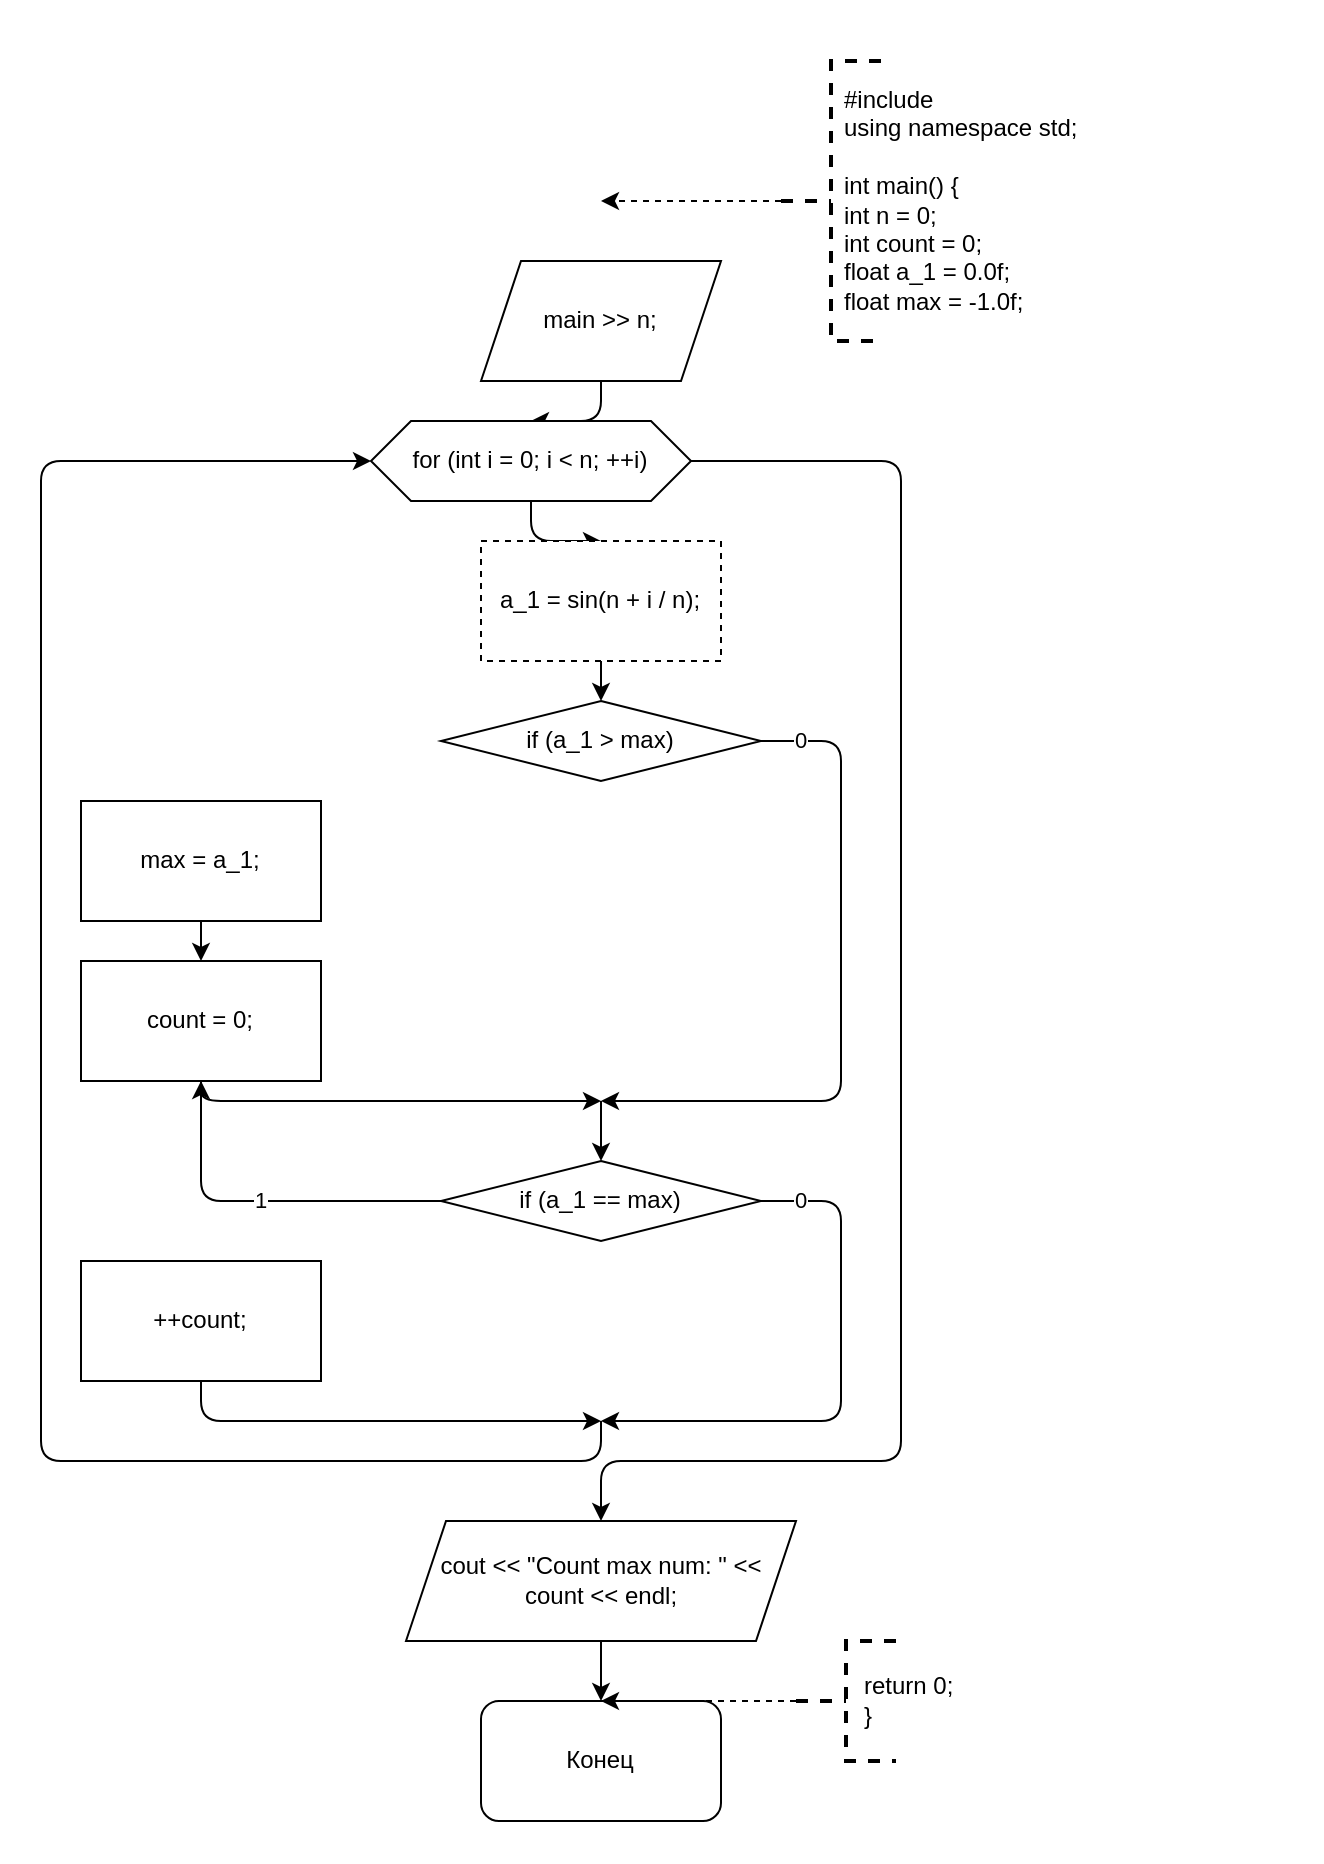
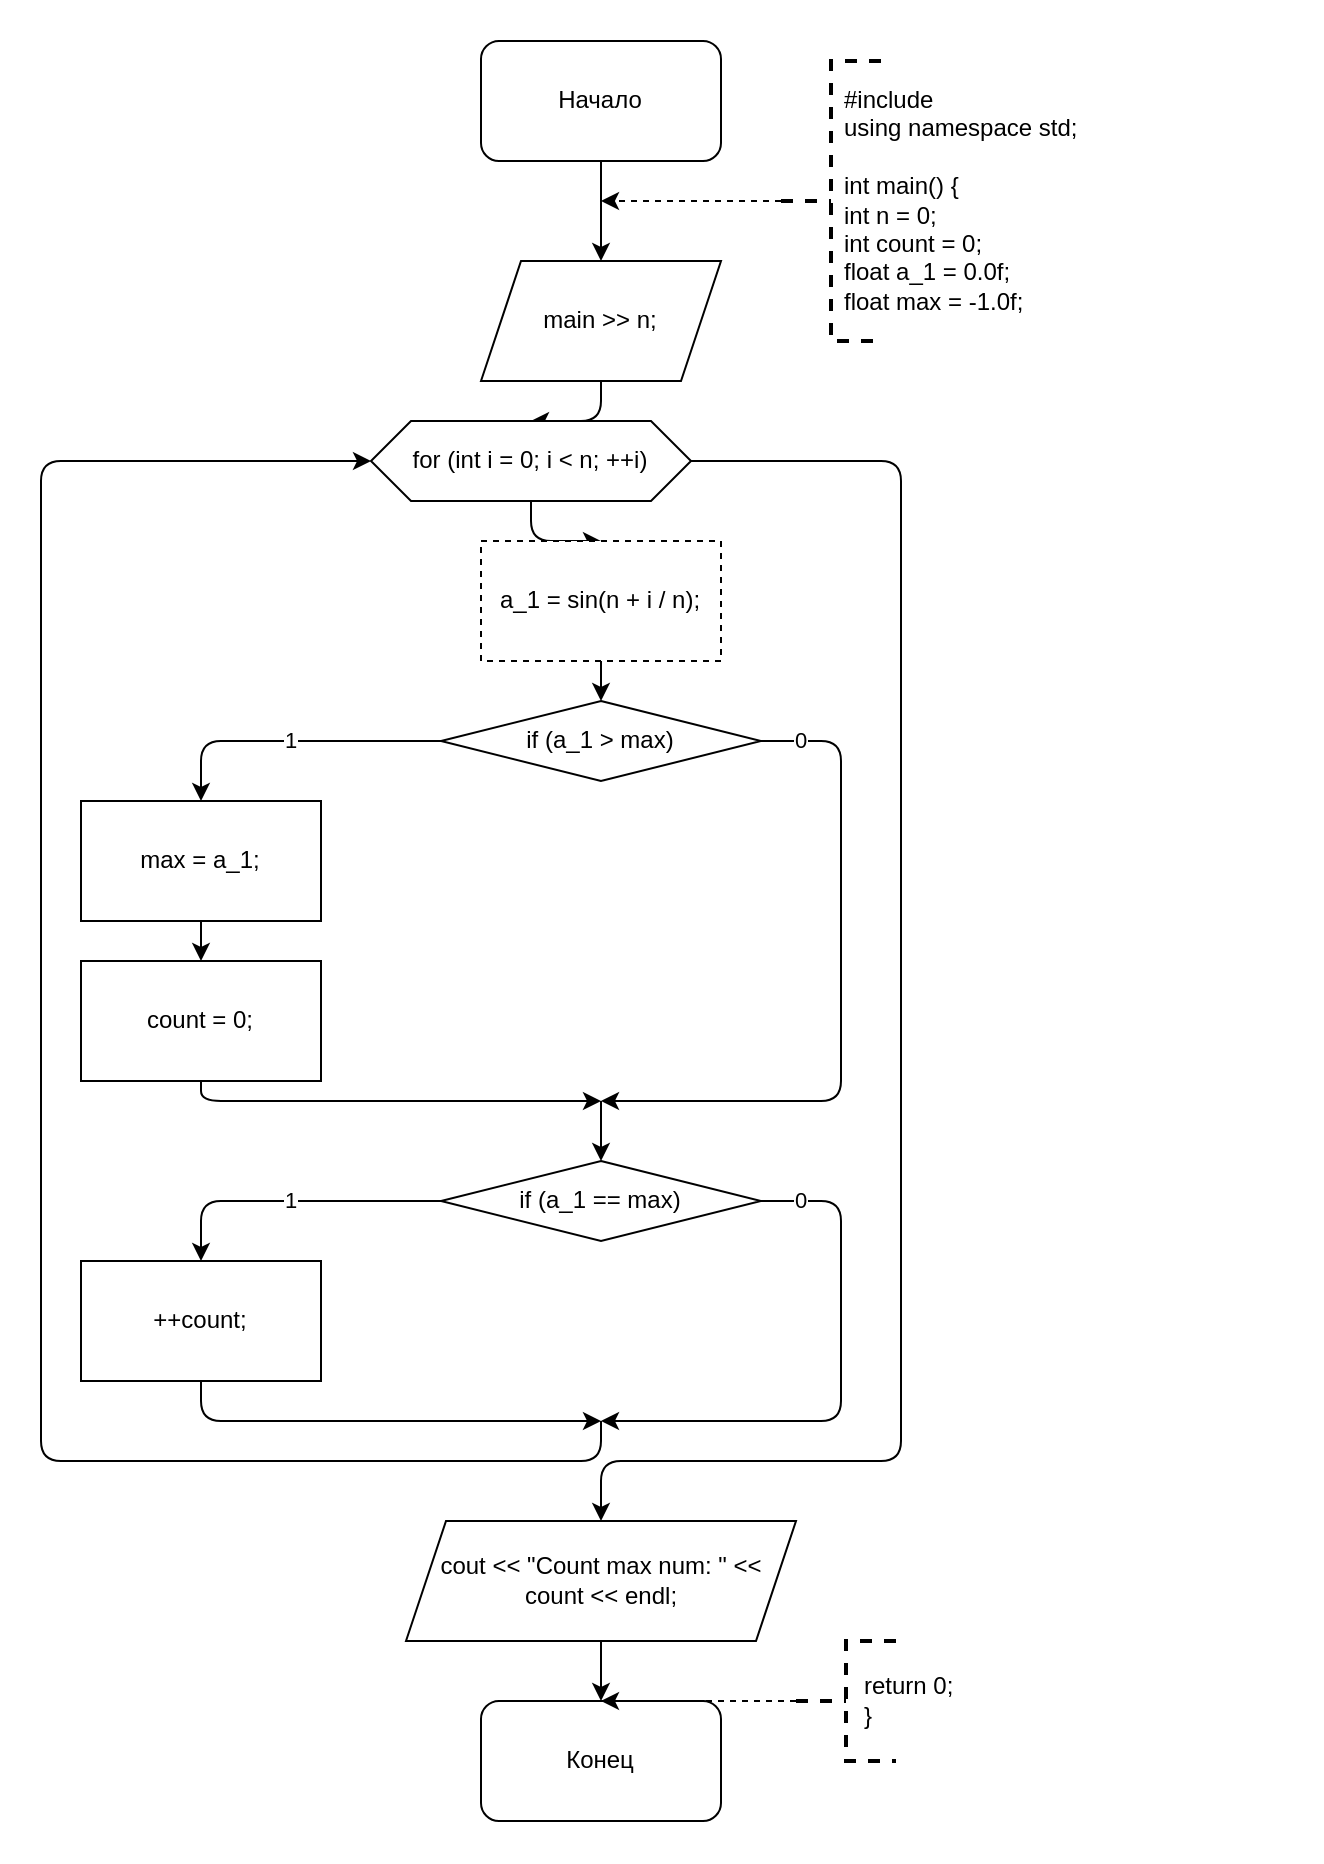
none -> (601, 101)
none -> (601, 204)
none -> (304, 741)
(201, 1151) -> (201, 1223)
